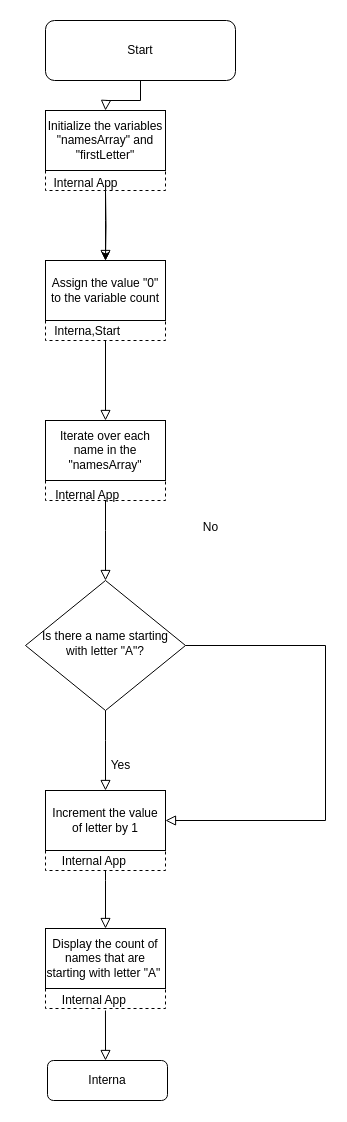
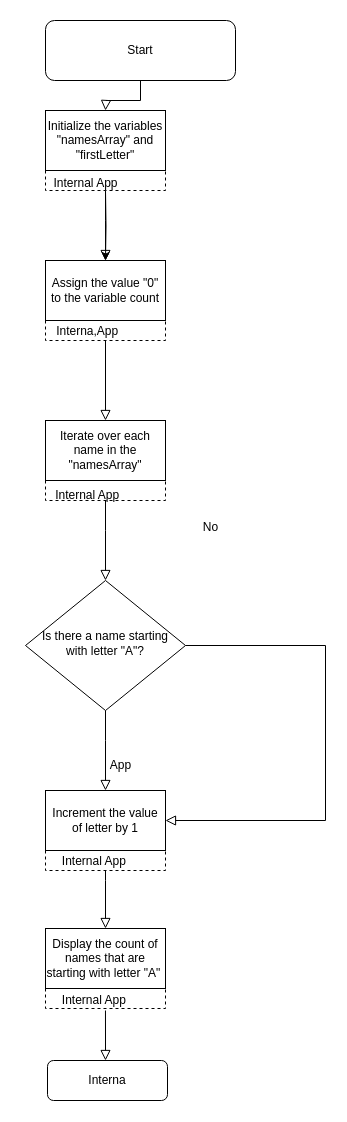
(76, 332) -> (76, 332)
(121, 766) -> (121, 766)
